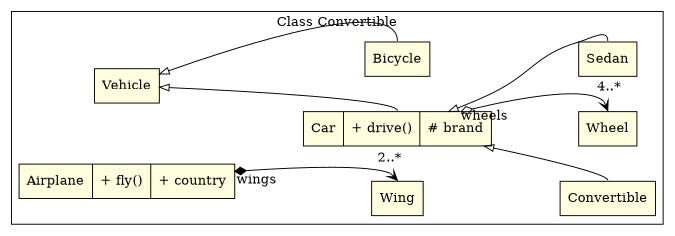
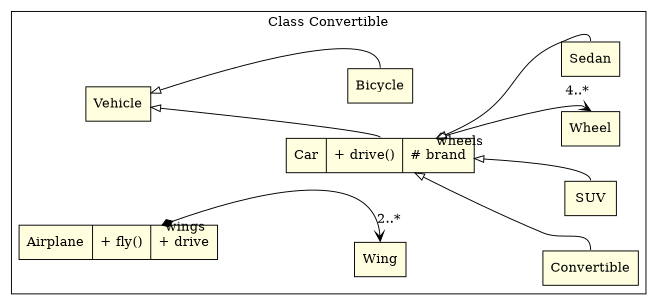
(193, 181) -> (184, 242)
none -> (591, 198)
